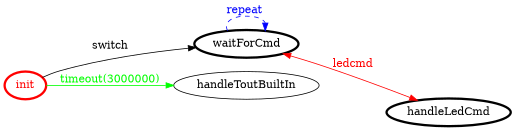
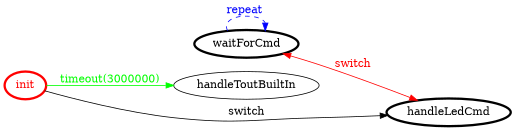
(114, 59) -> (211, 121)
(353, 64) -> (353, 64)
